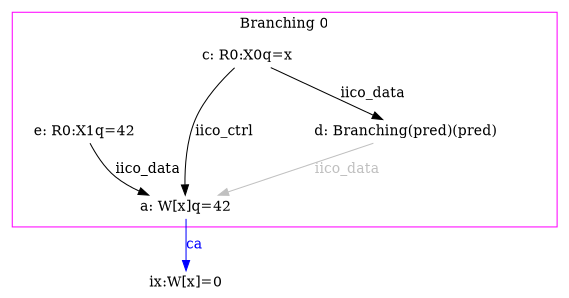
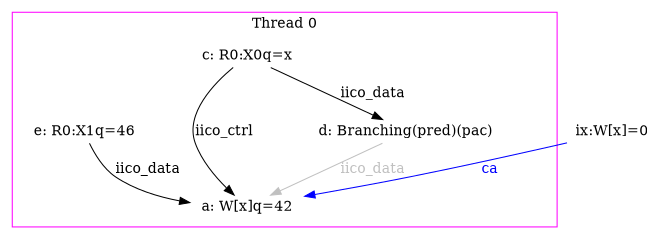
(285, 24) -> (285, 24)
(85, 131) -> (85, 131)
(406, 131) -> (406, 131)
(186, 240) -> (441, 170)
